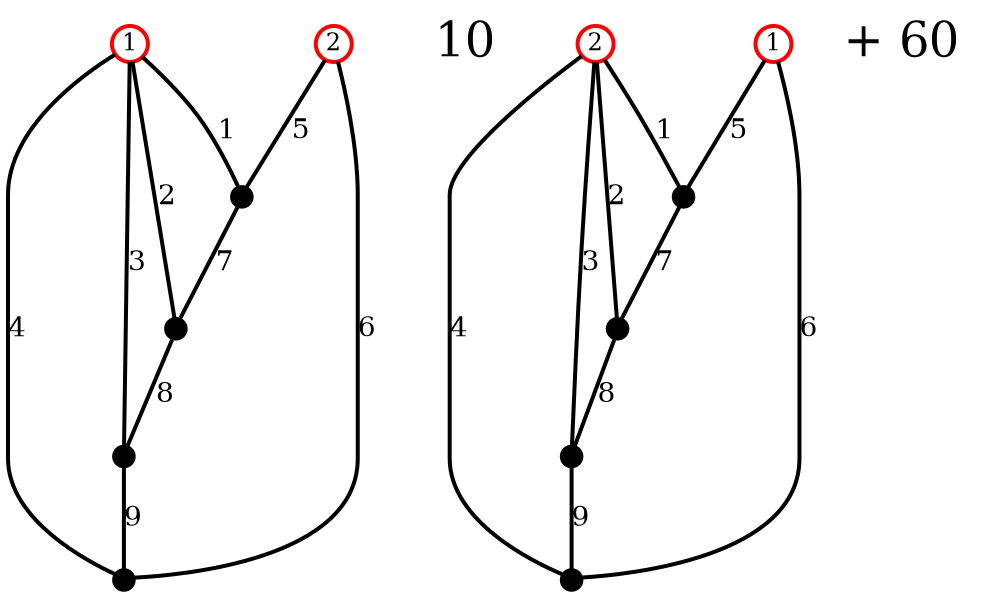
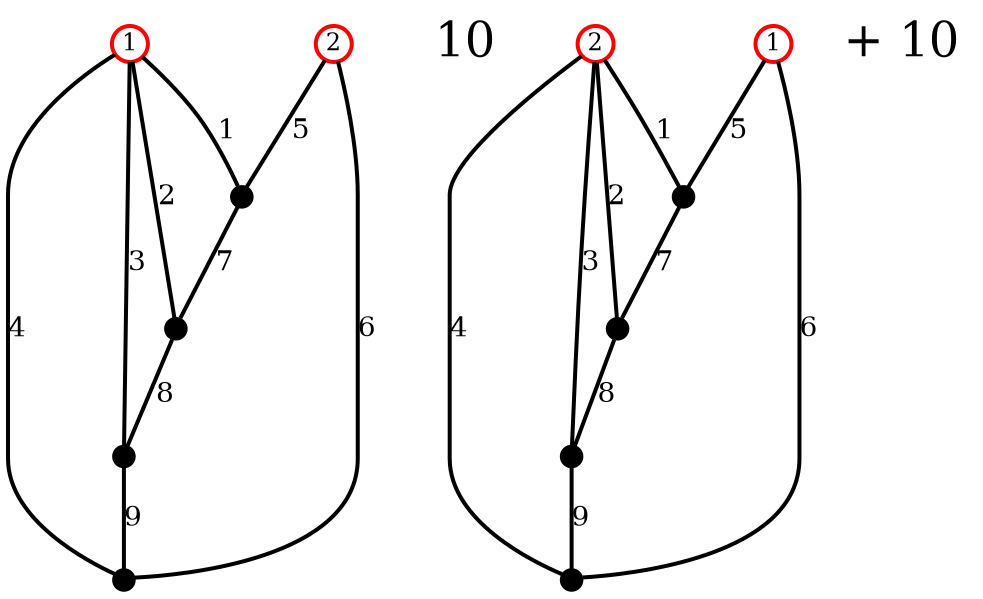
(901, 44) -> (901, 44)
